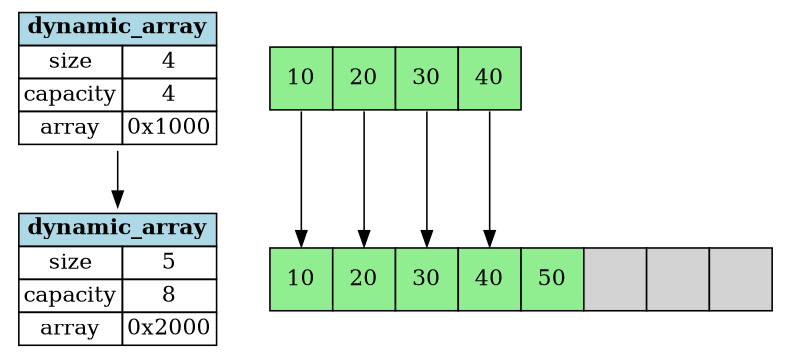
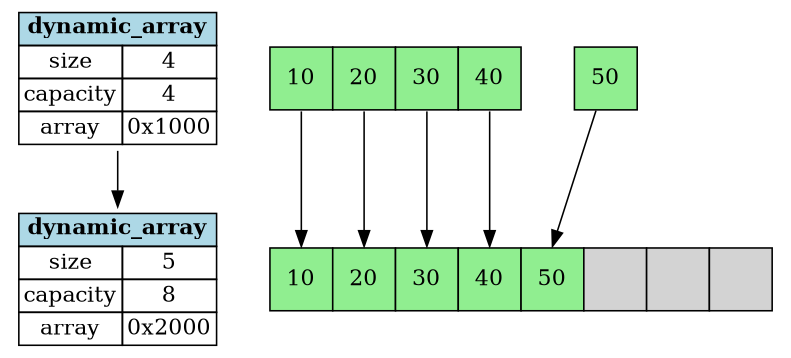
none -> (606, 78)
